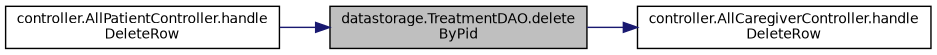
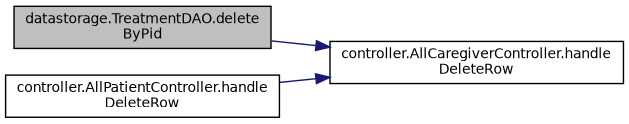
(298, 27) -> (298, 81)
